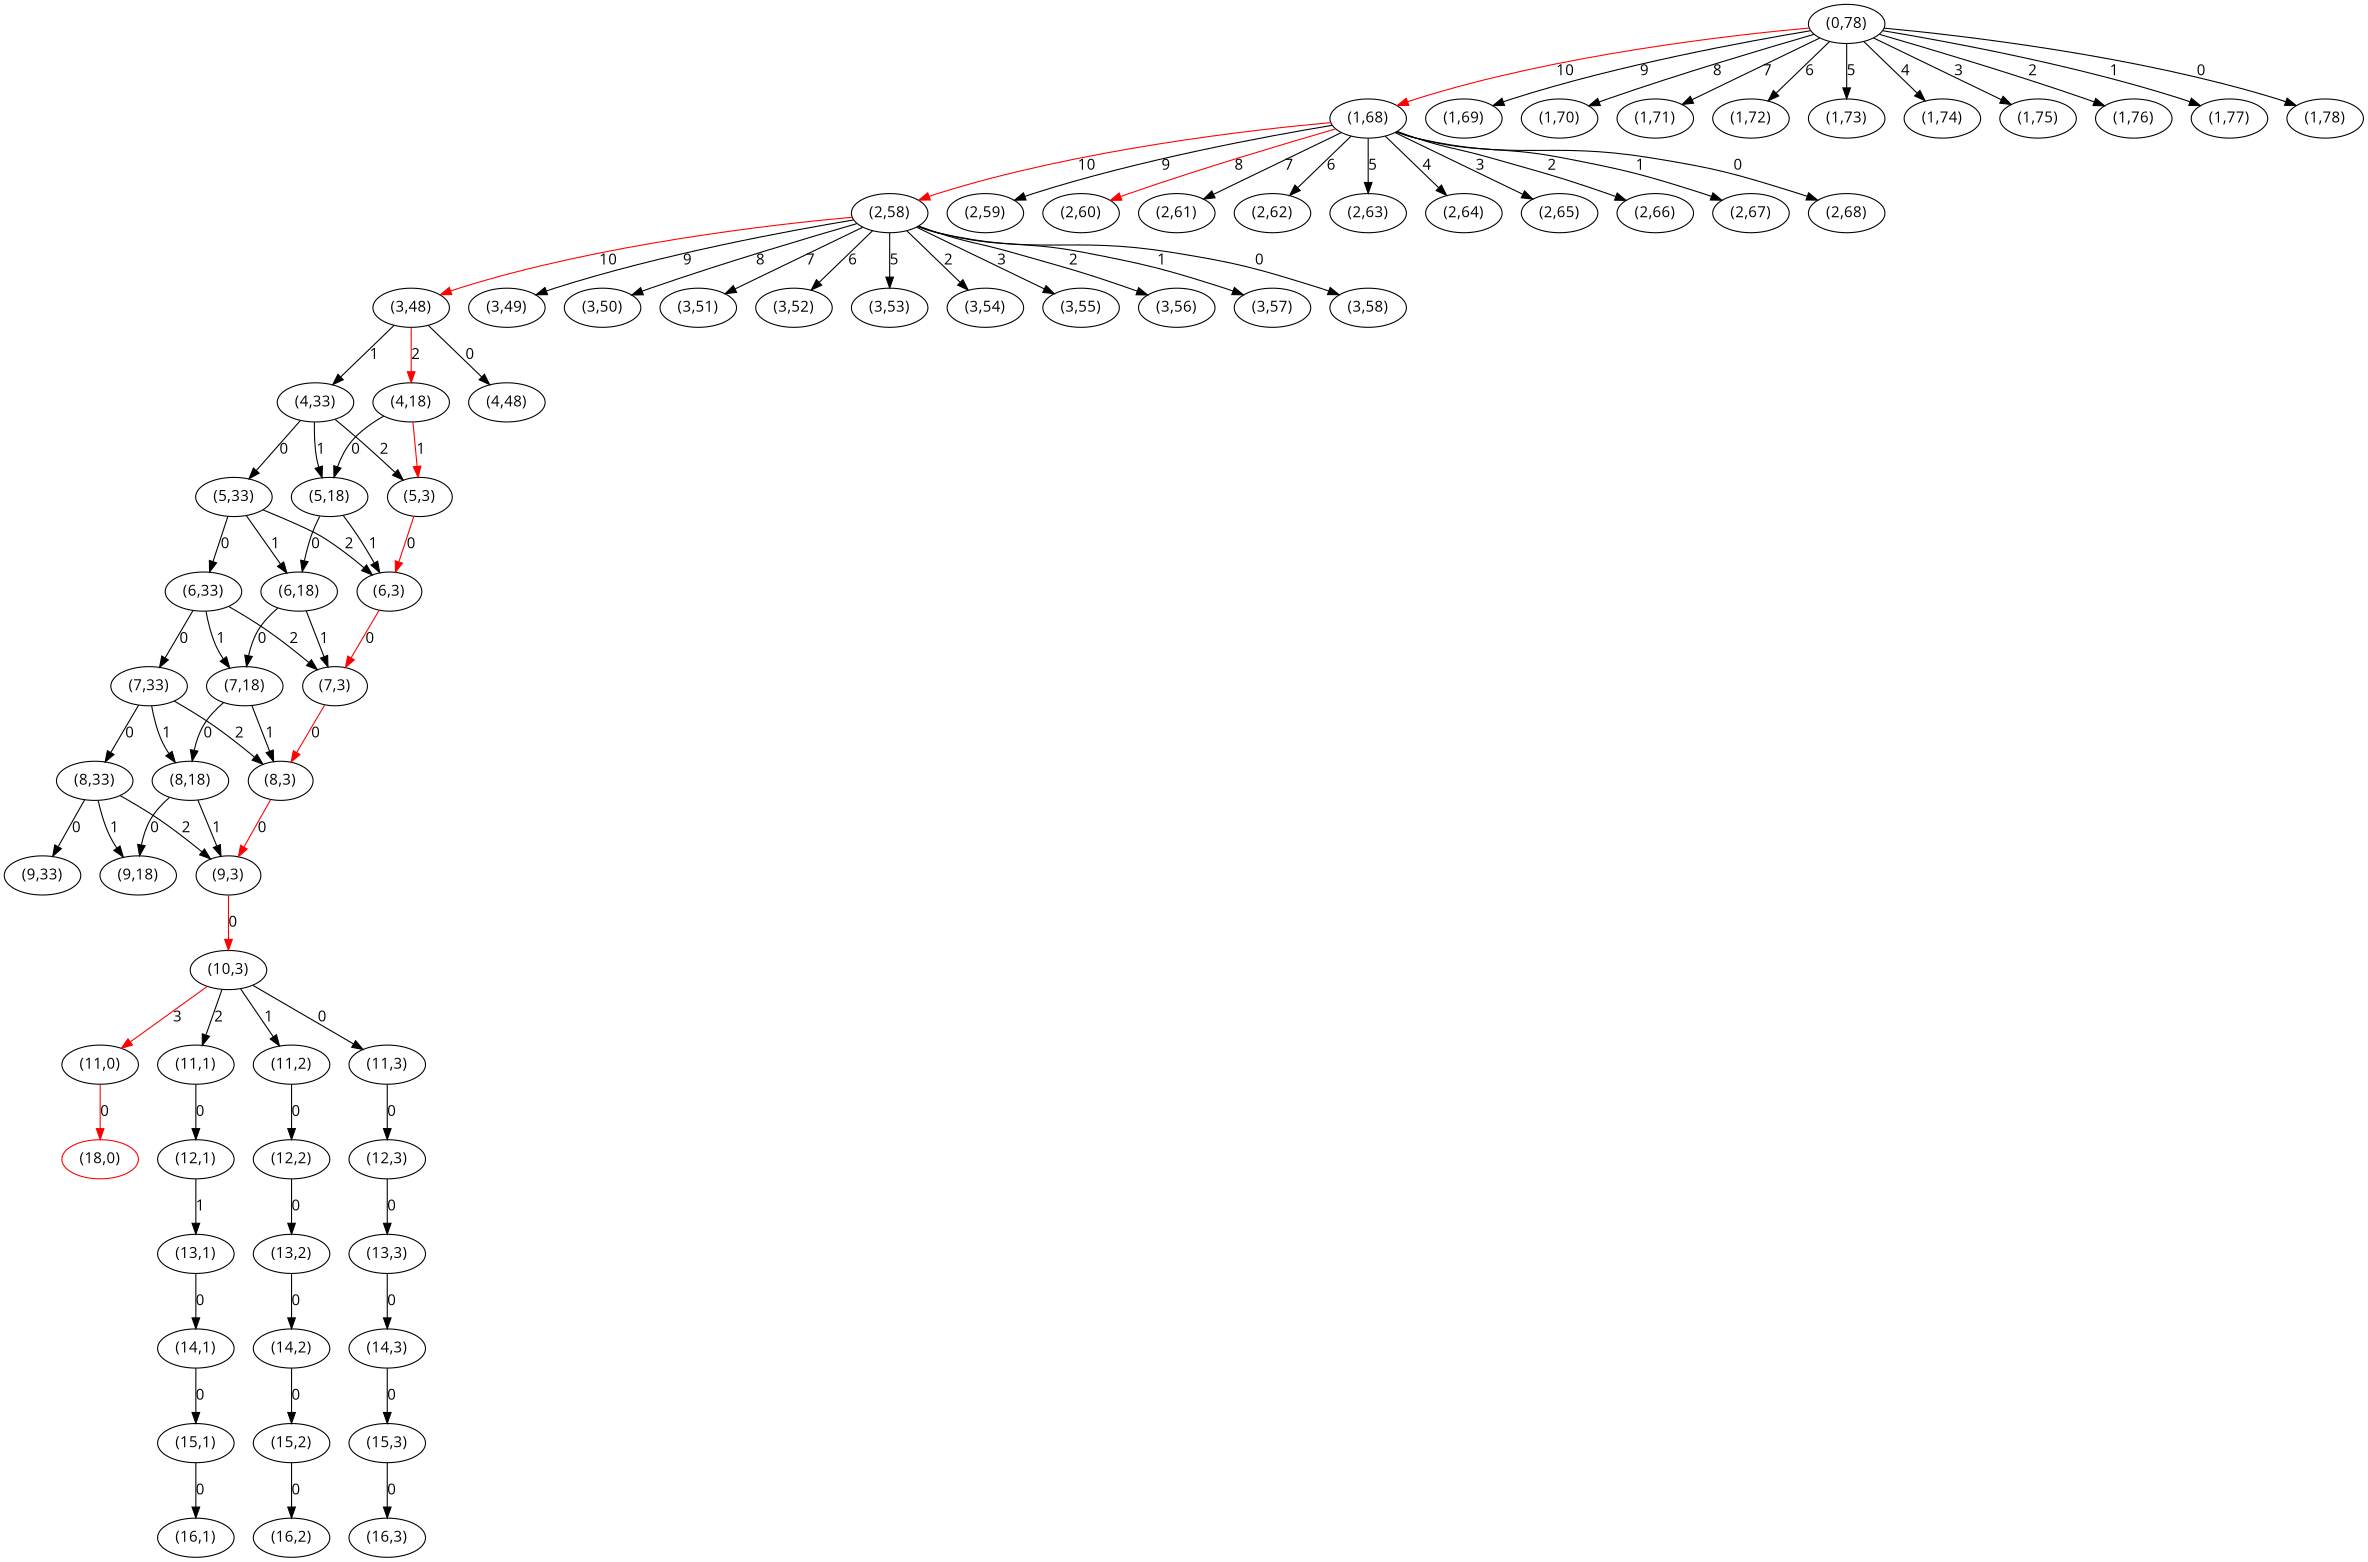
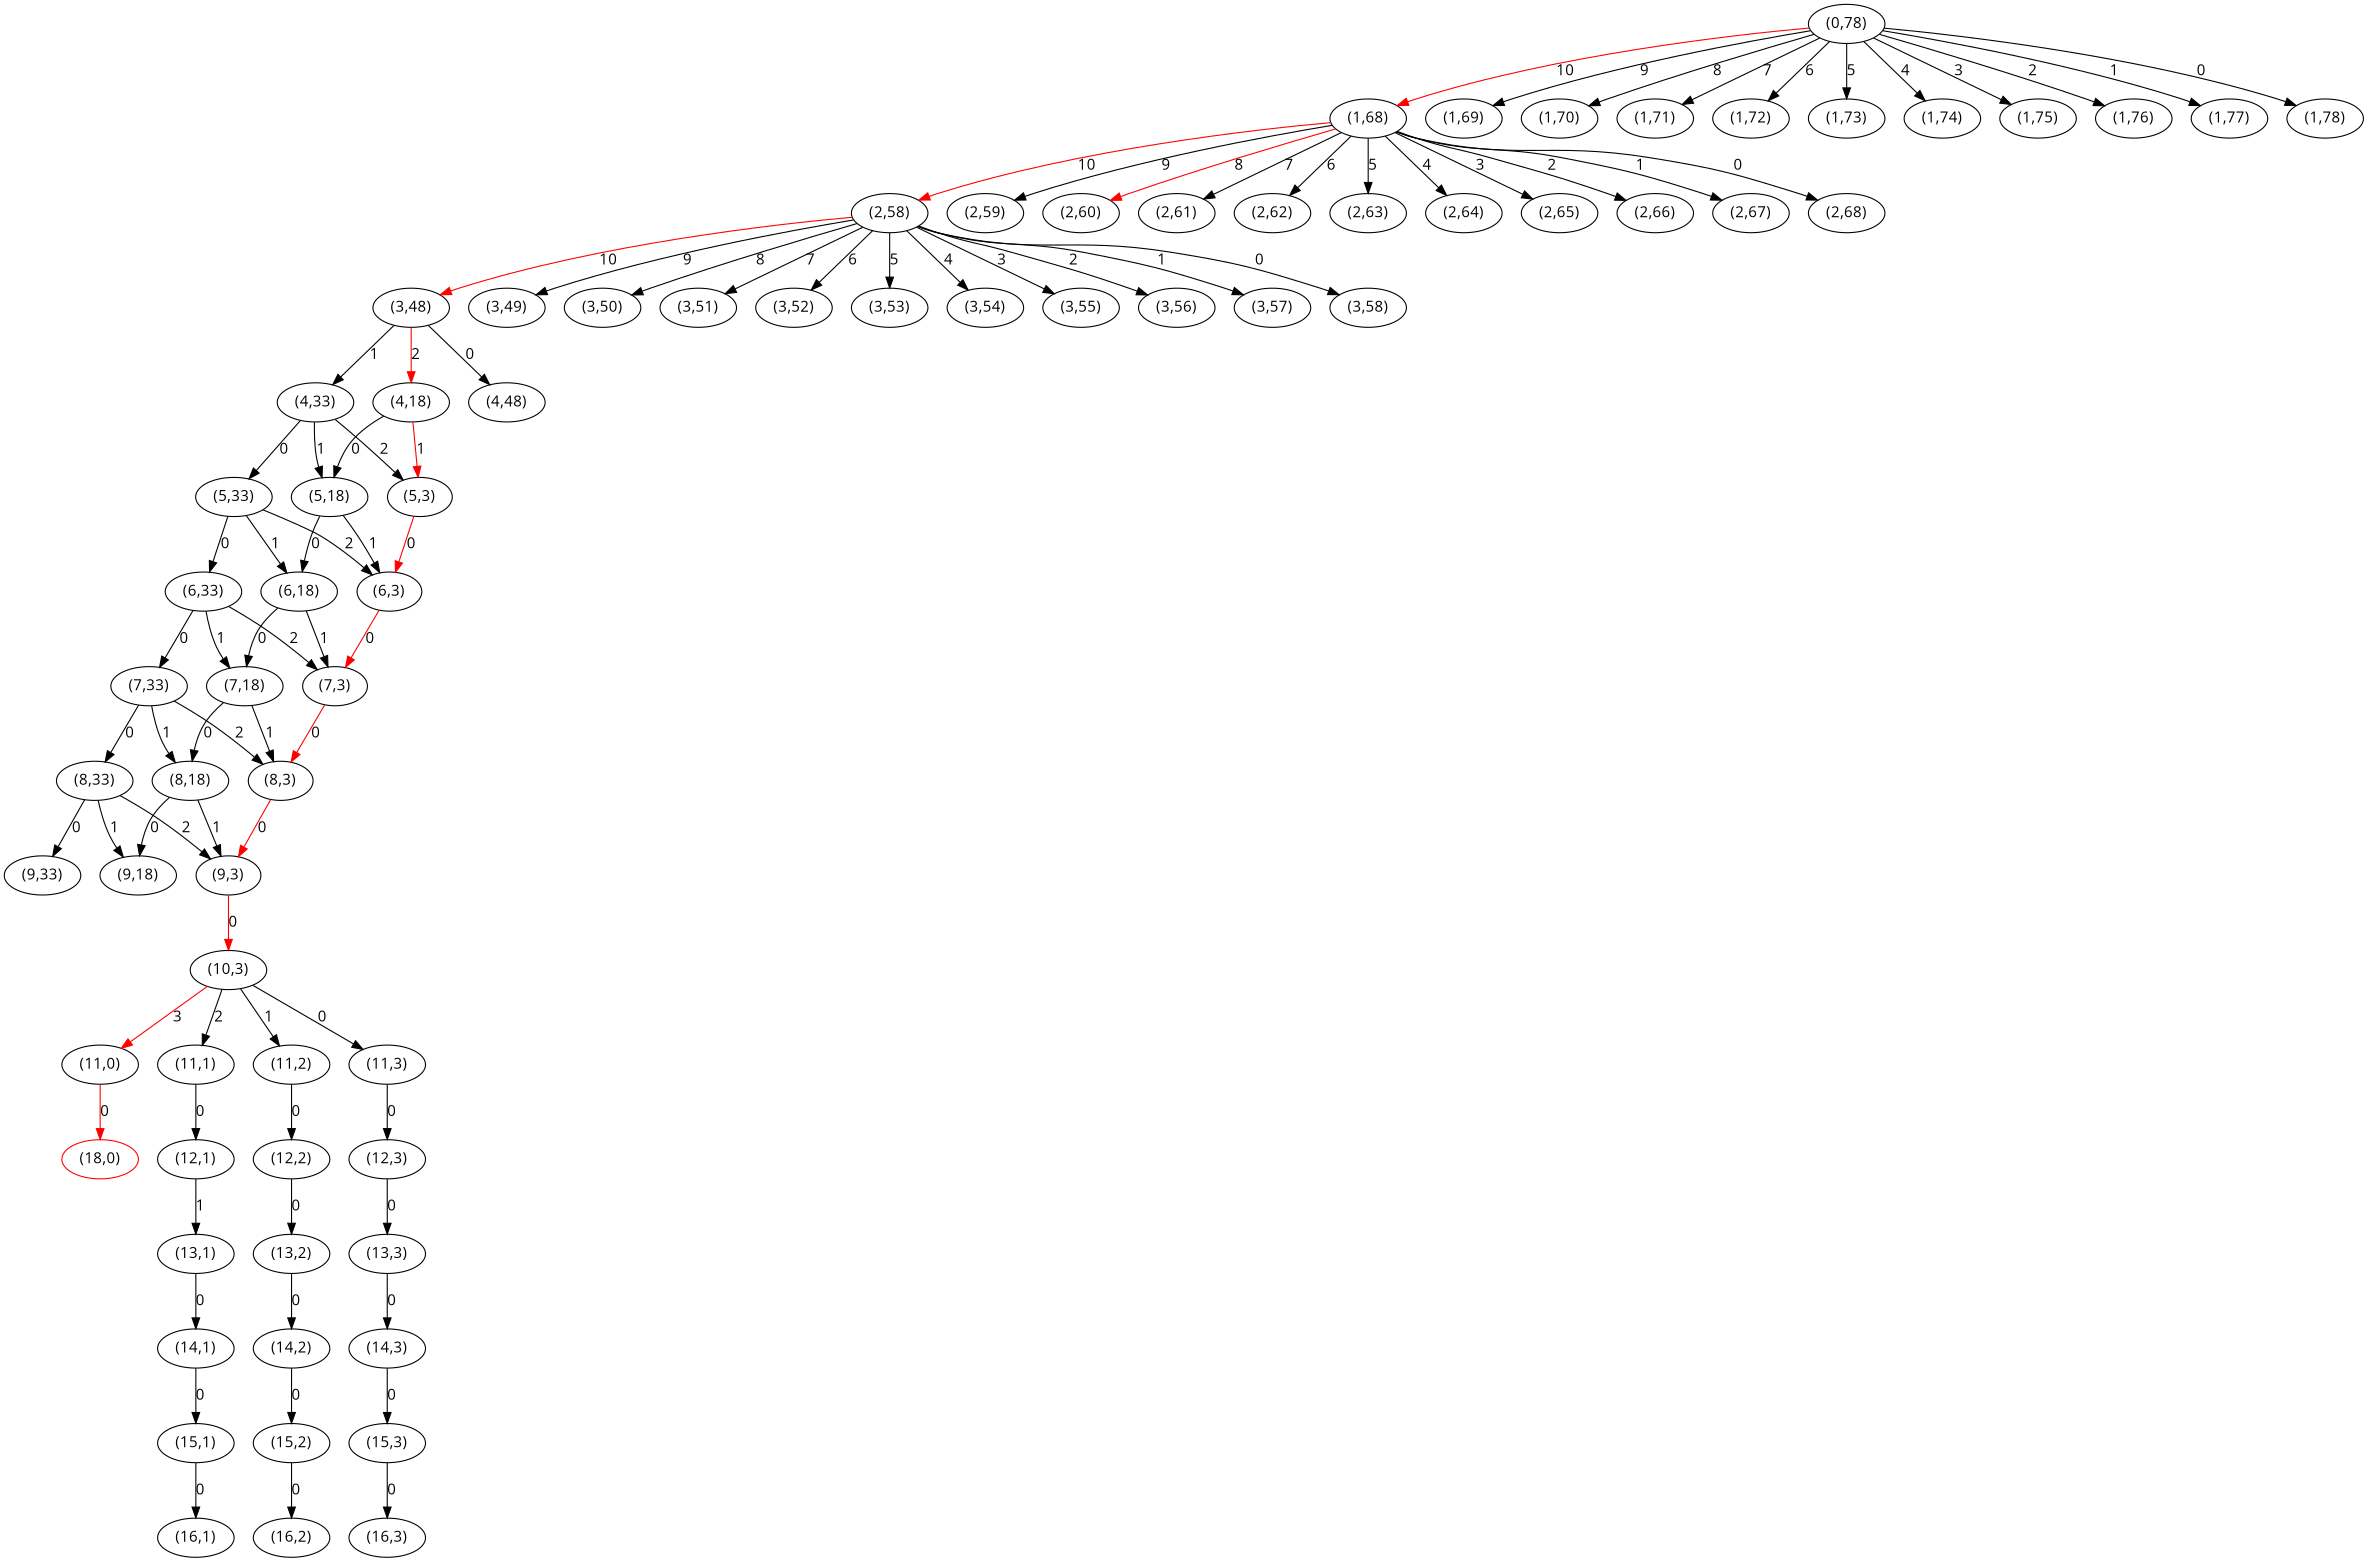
(949, 260) -> (949, 260)
